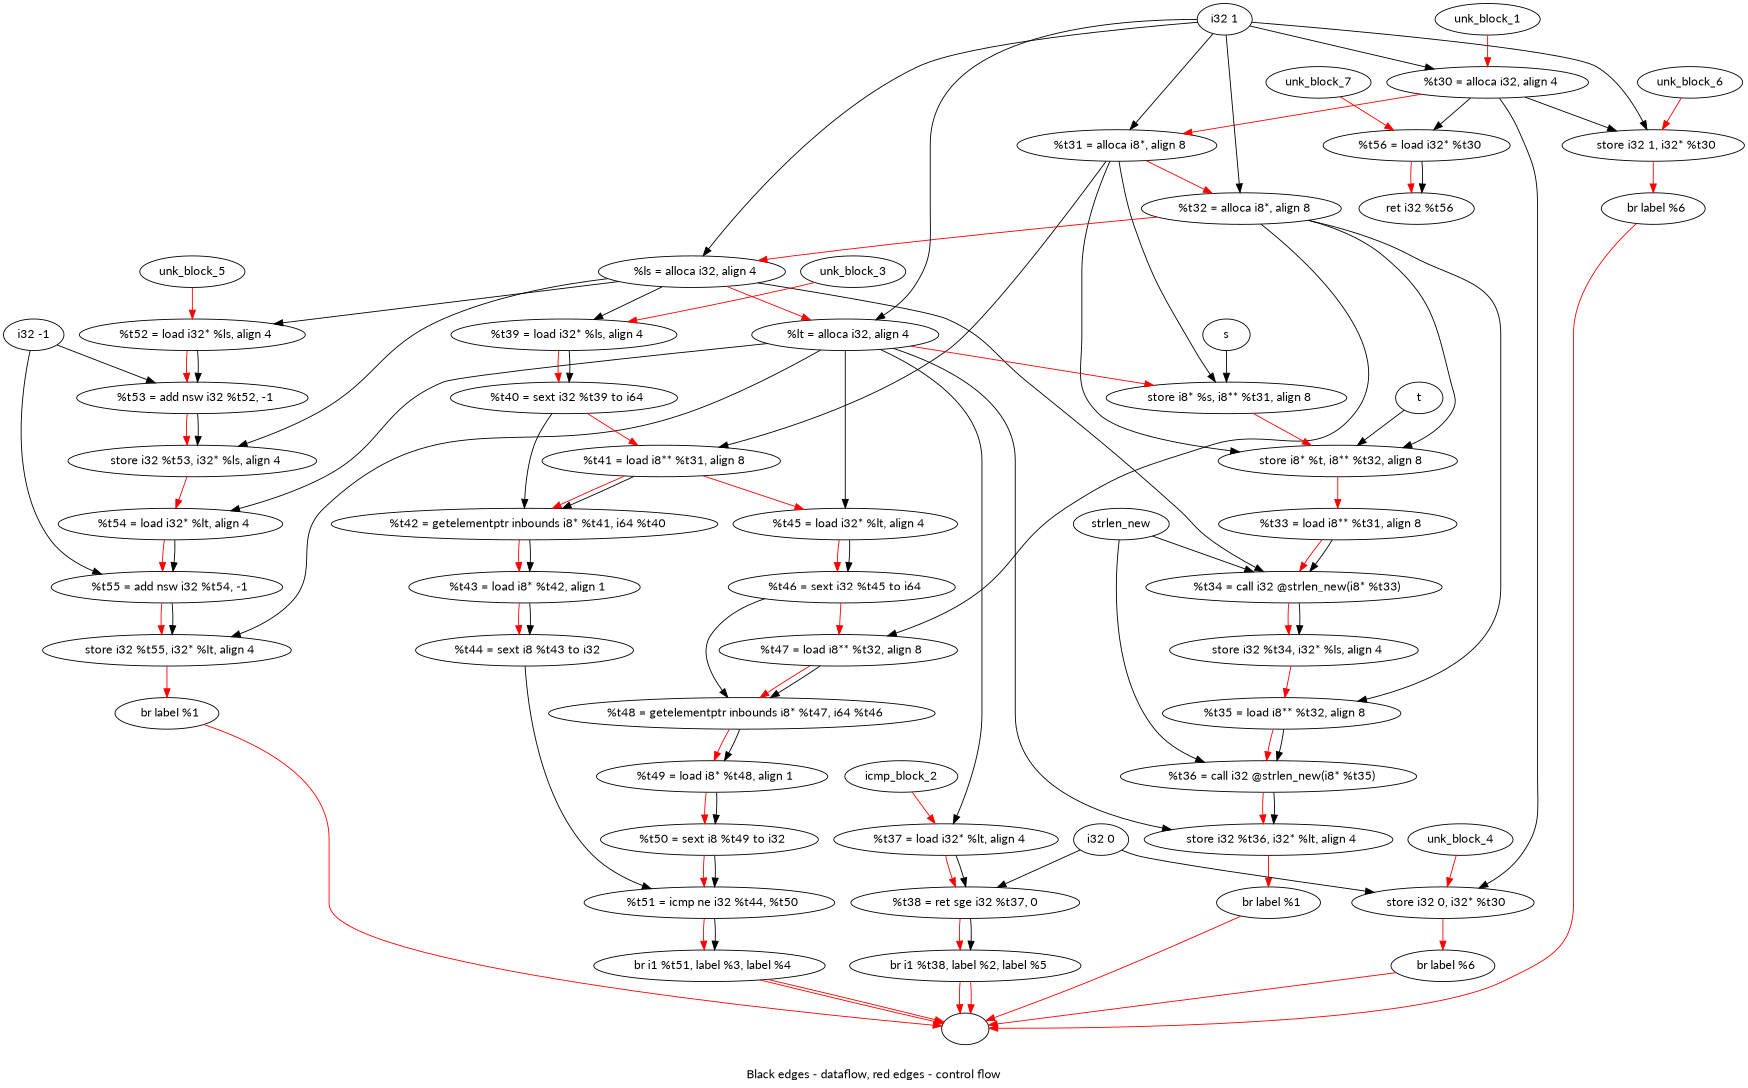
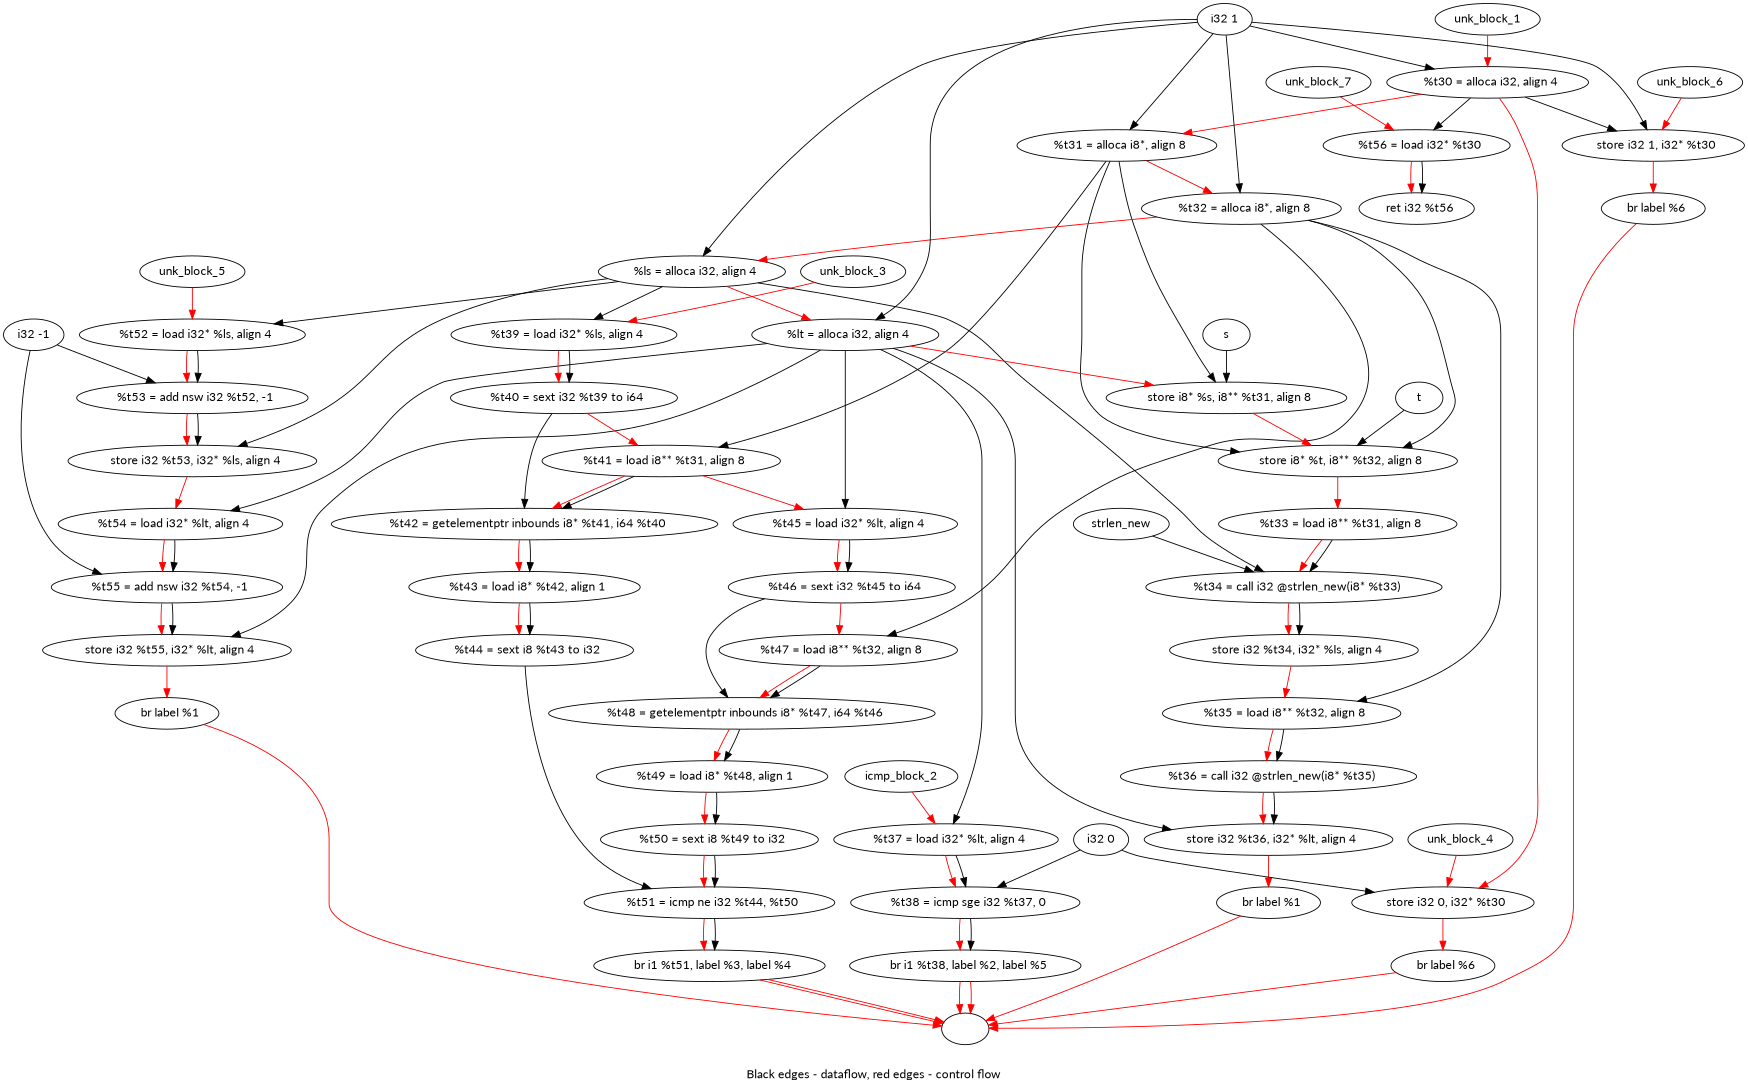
(1538, 497) -> (1538, 497)
(1125, 664) -> none
(965, 903) -> (965, 903)
